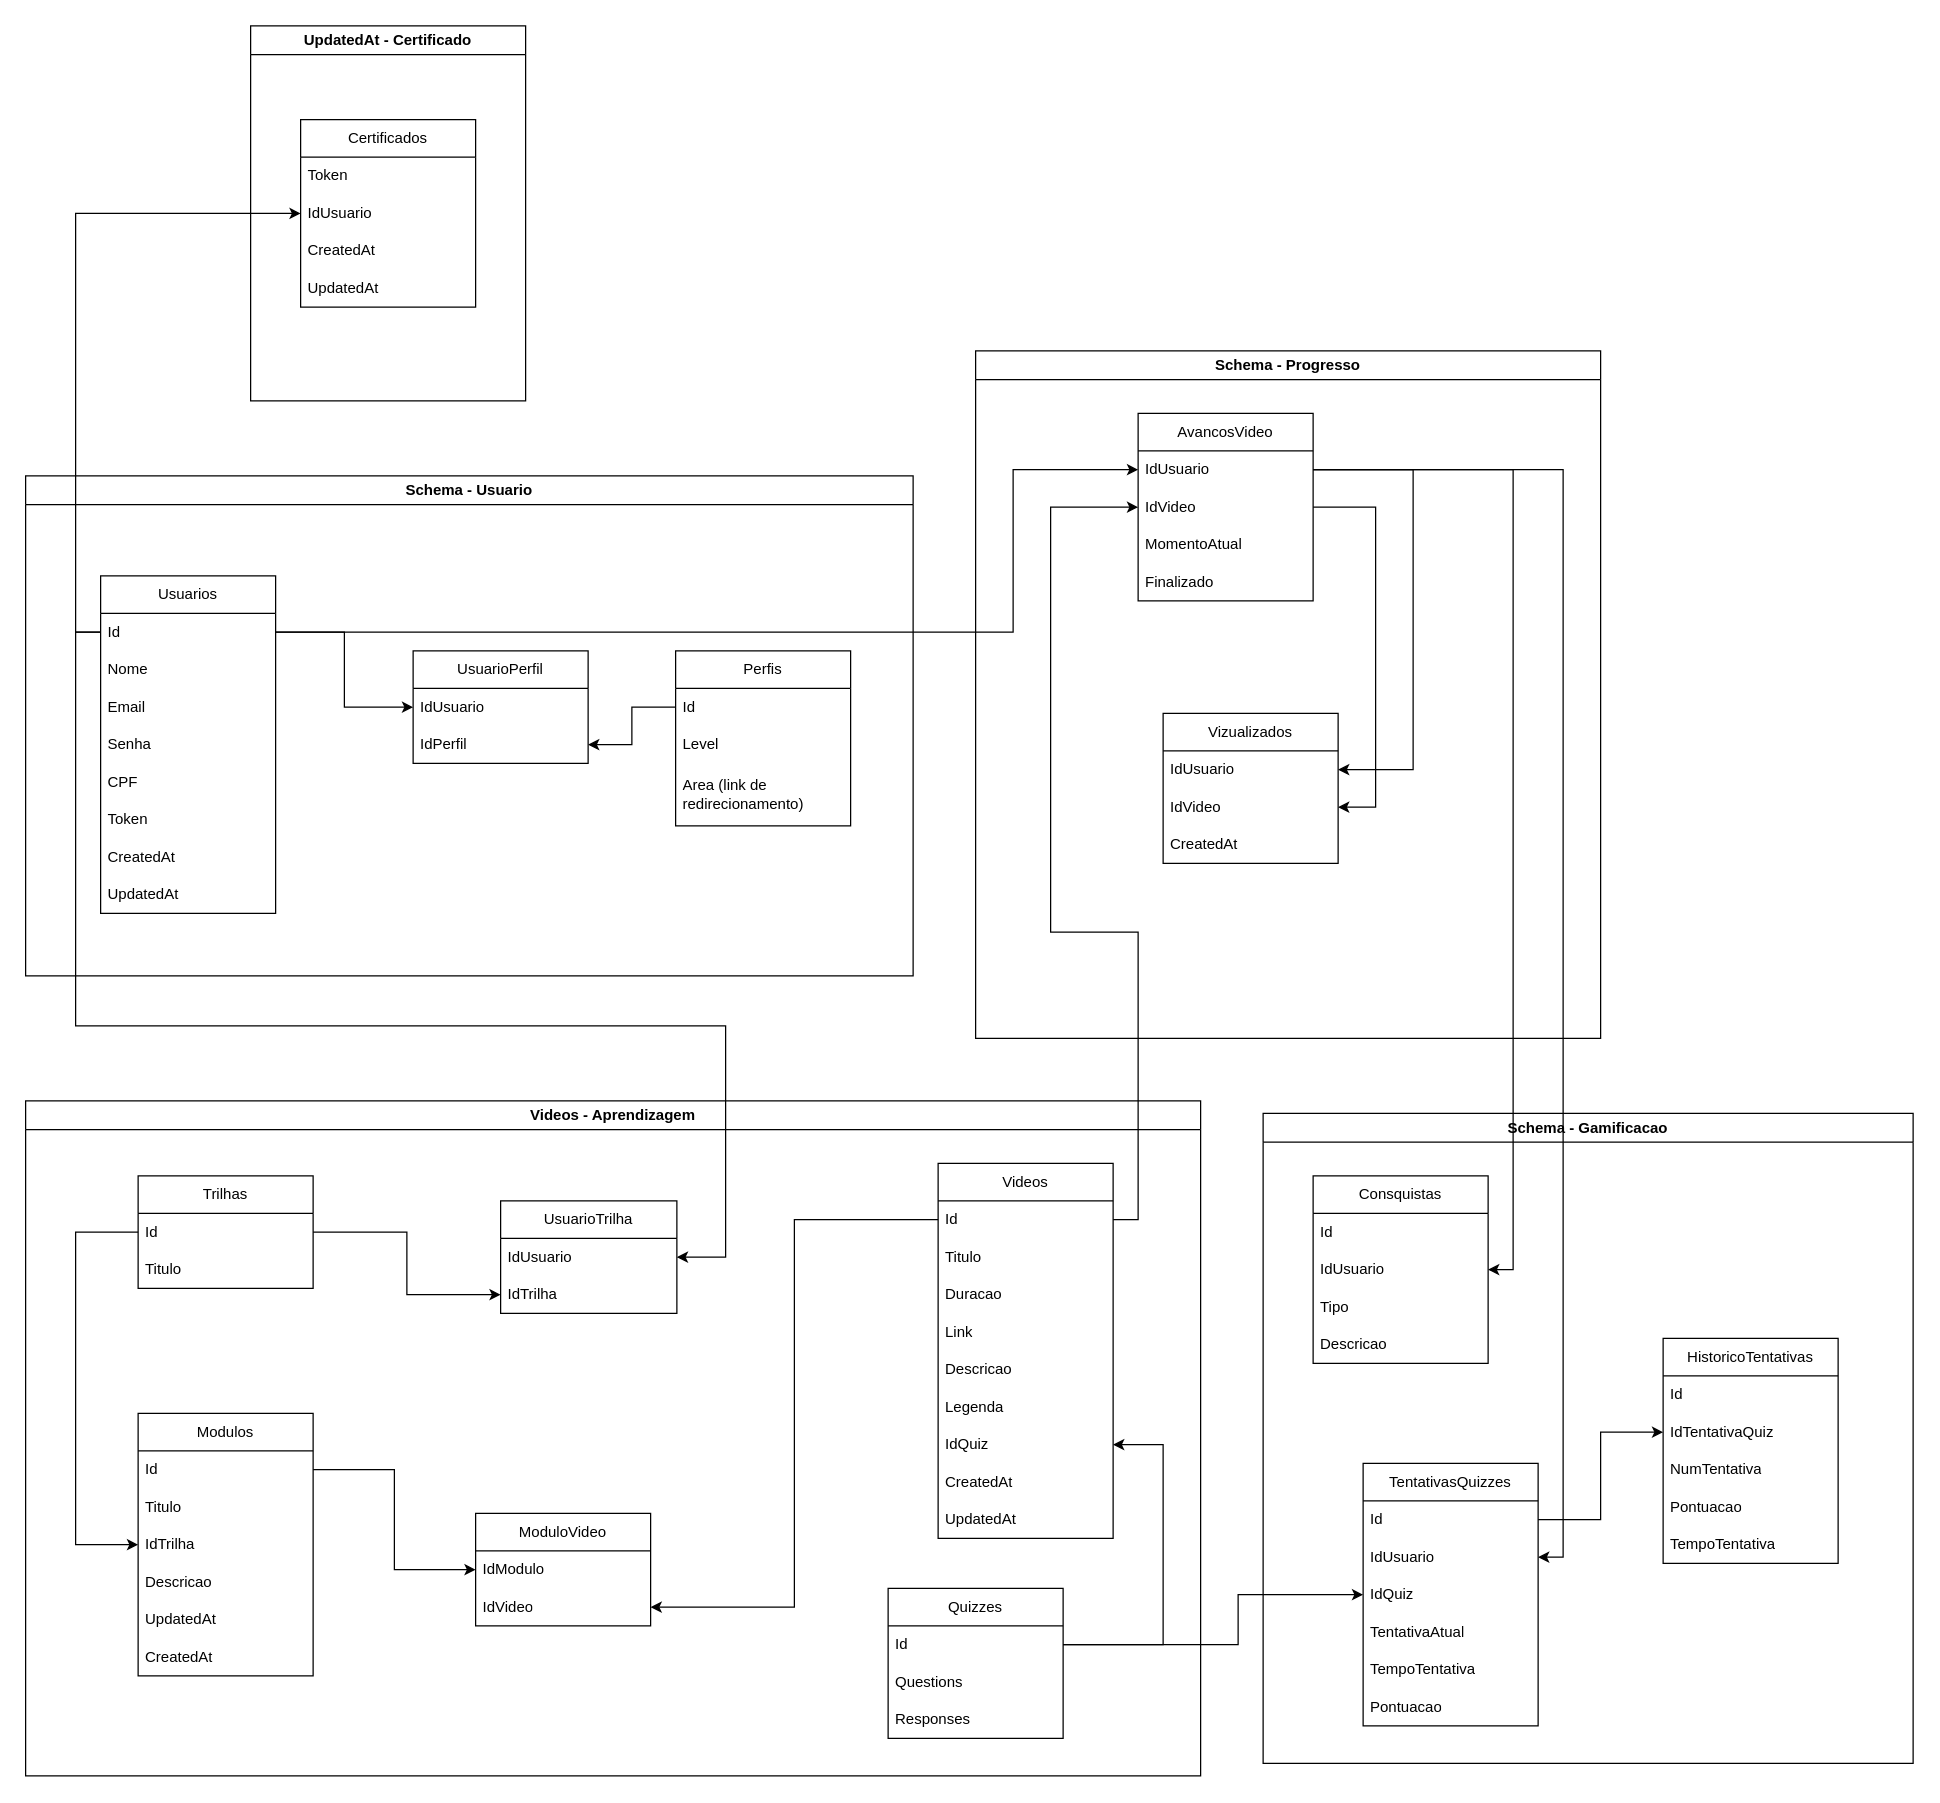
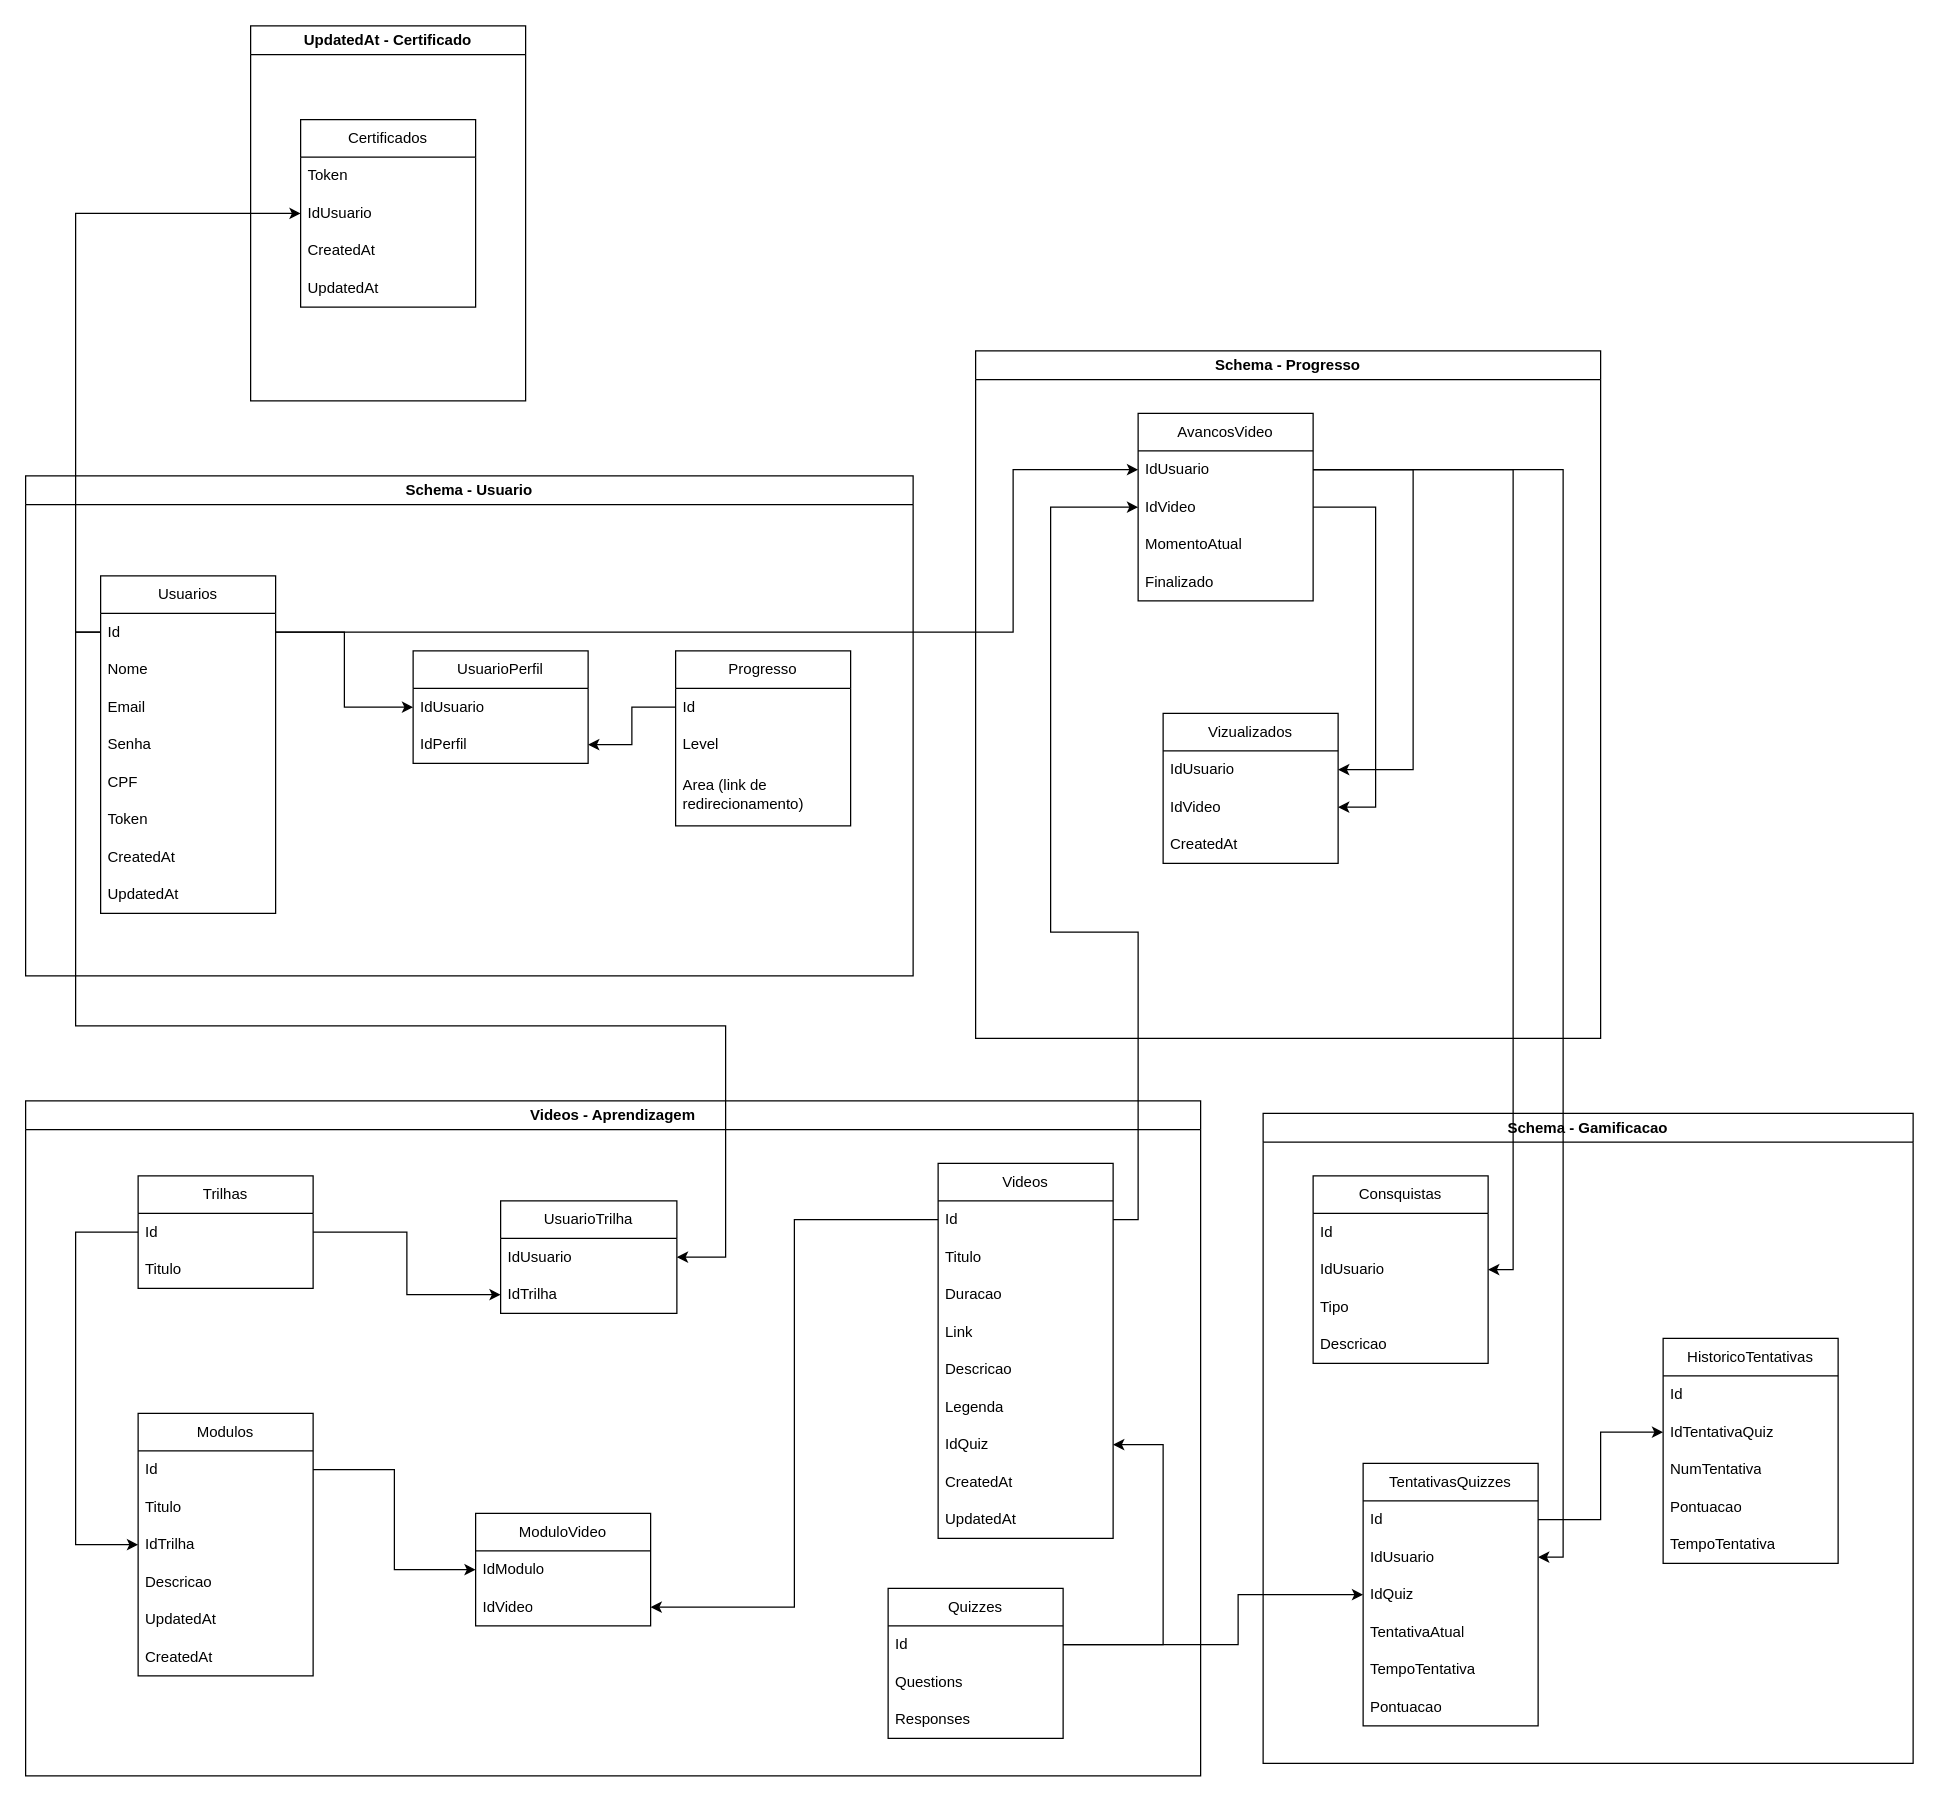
(763, 669) -> (763, 669)
